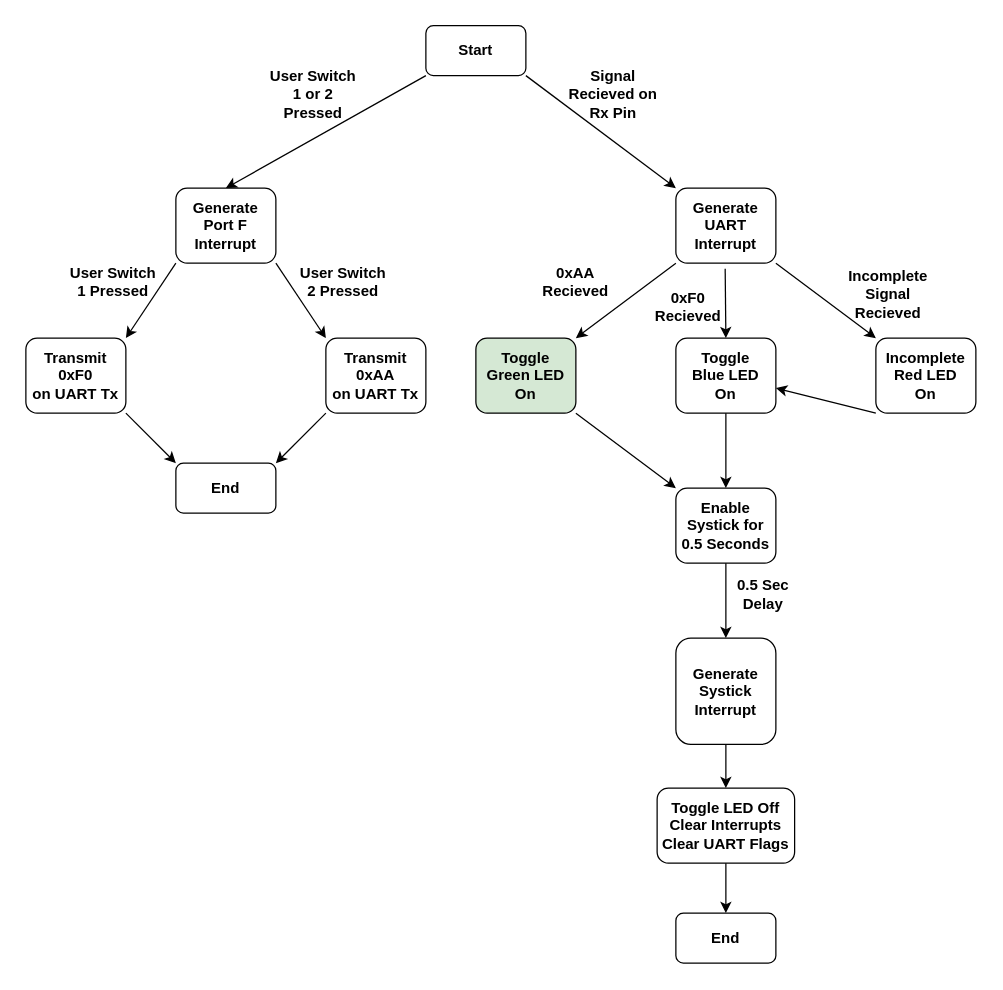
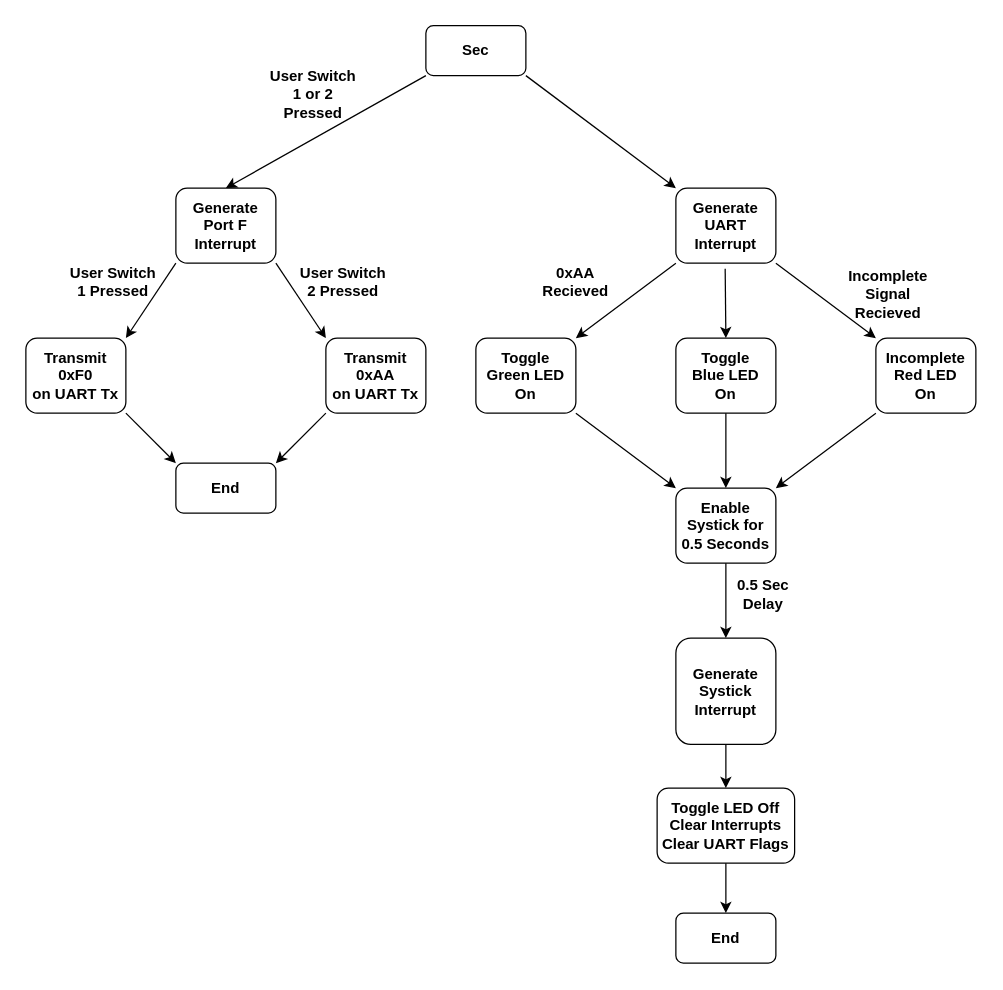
(476, 51) -> (476, 51)
(613, 94) -> none
(688, 307) -> none
(526, 376) -> (526, 376)
(830, 402) -> (829, 448)
